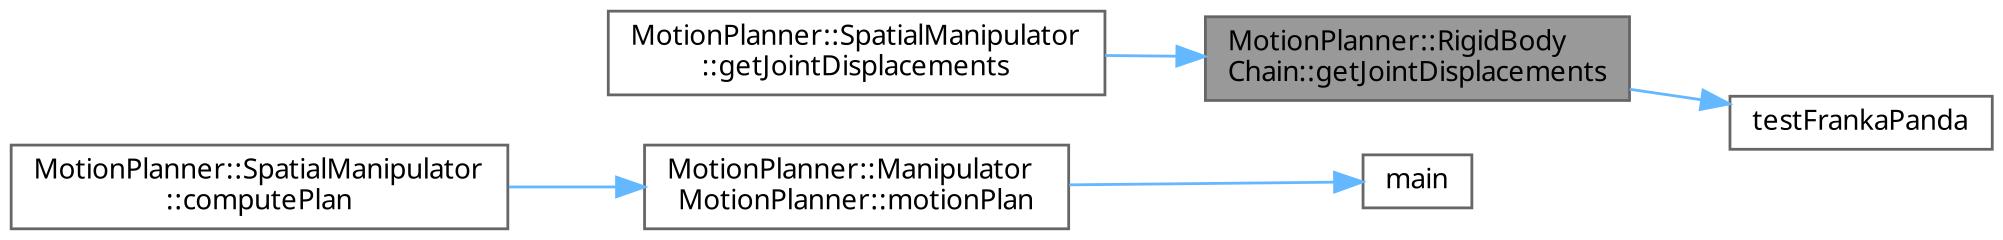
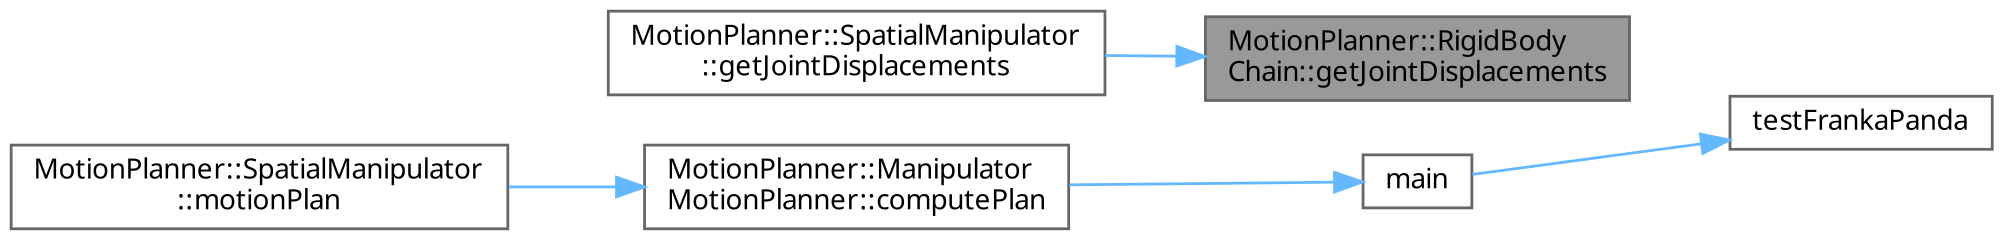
(1666, 95) -> (1587, 159)
(259, 187) -> (259, 187)
(857, 187) -> (857, 187)
